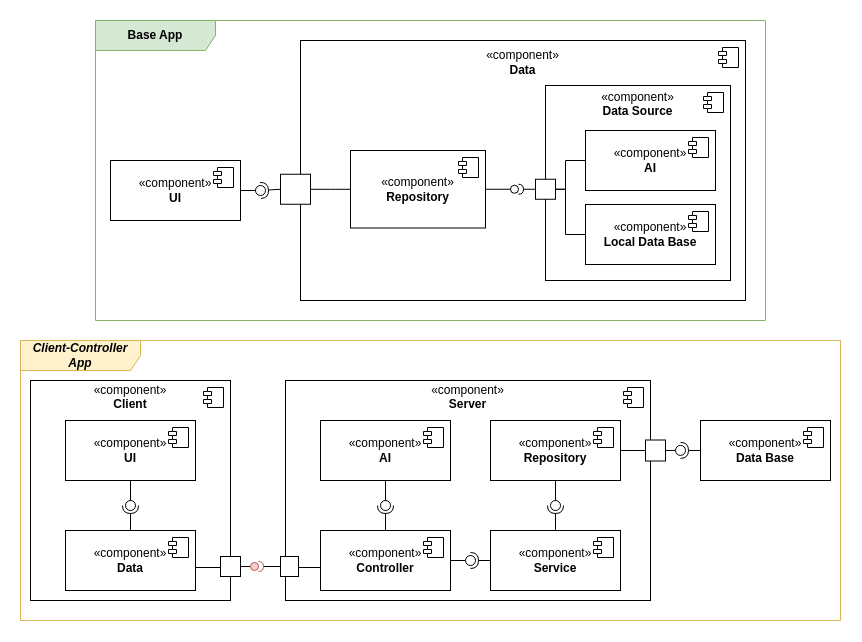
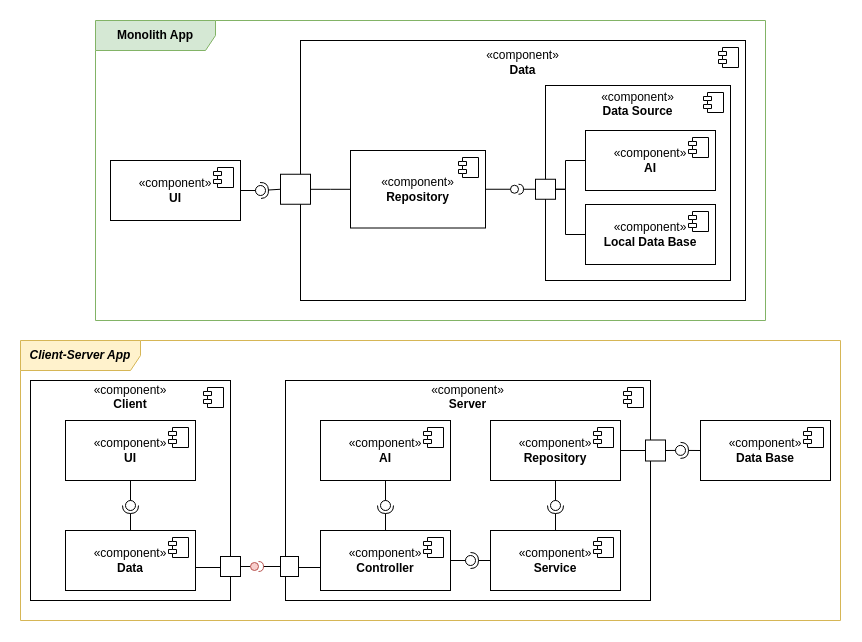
(156, 36) -> (156, 36)
(81, 356) -> (81, 356)
